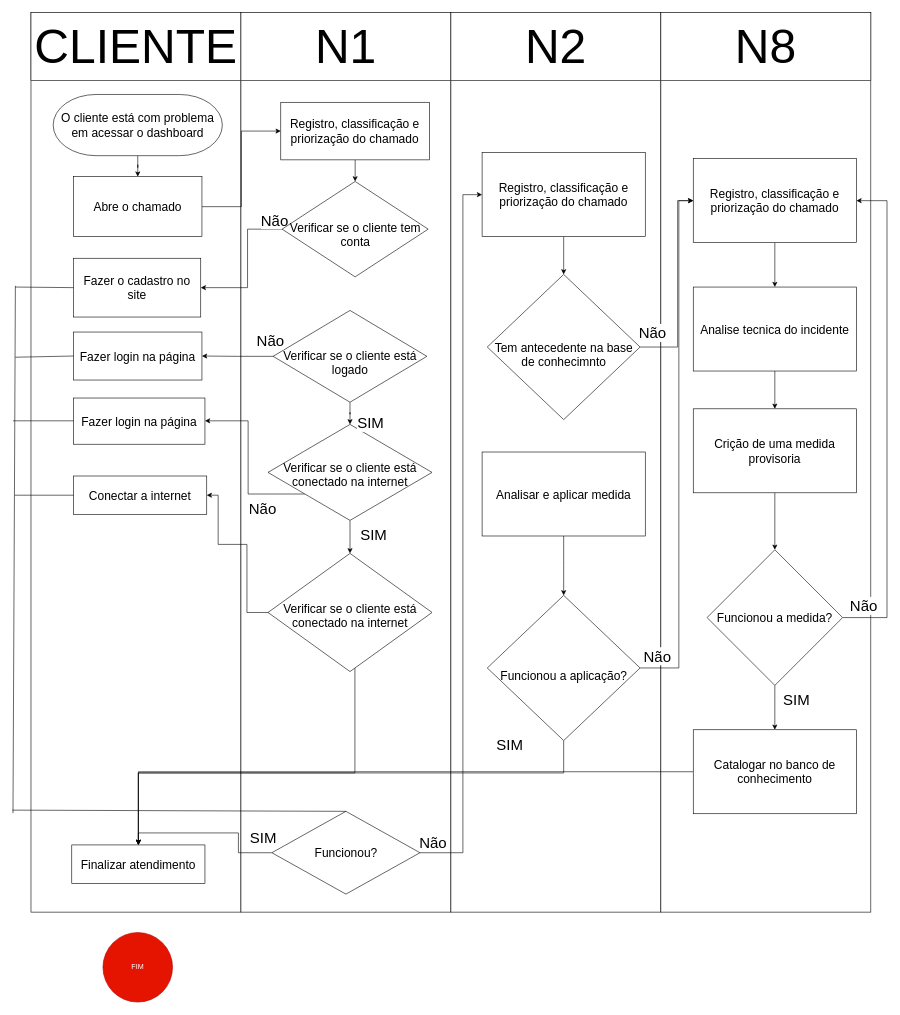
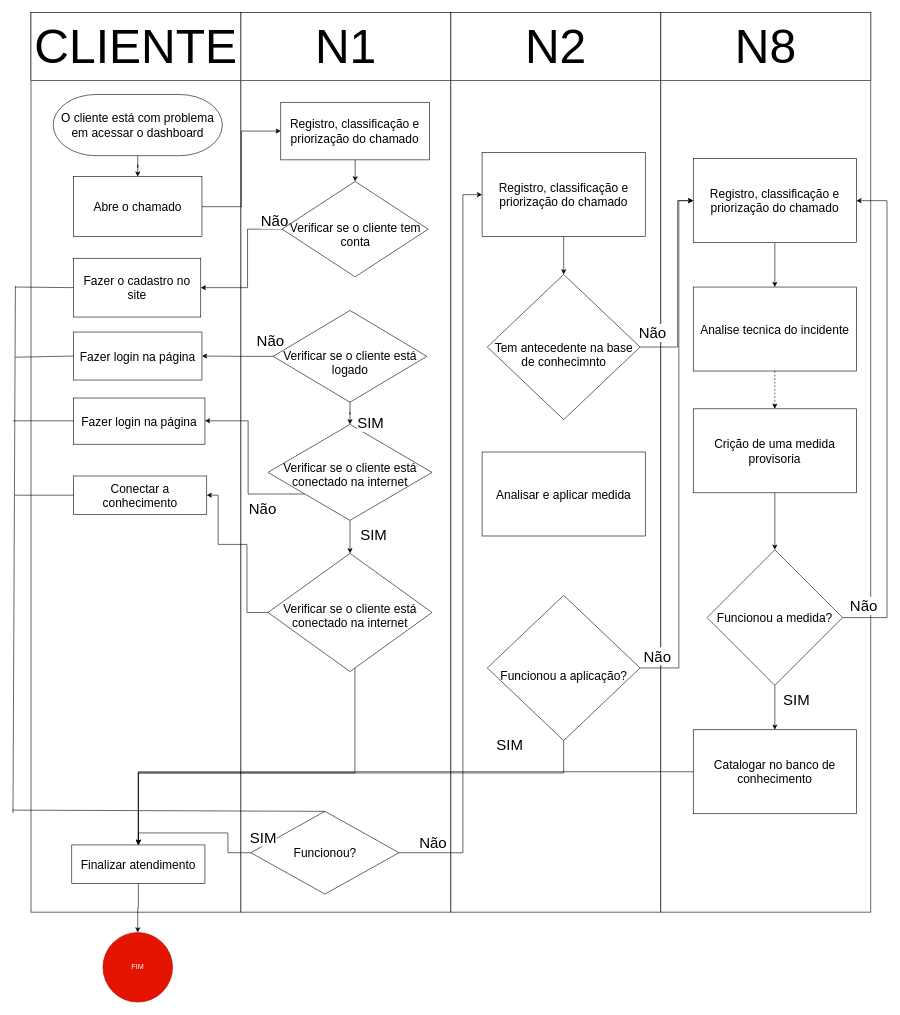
(775, 388) -> (775, 388)
(140, 495) -> (140, 495)
(564, 590) -> none
(346, 853) -> (325, 853)
none -> (138, 897)
